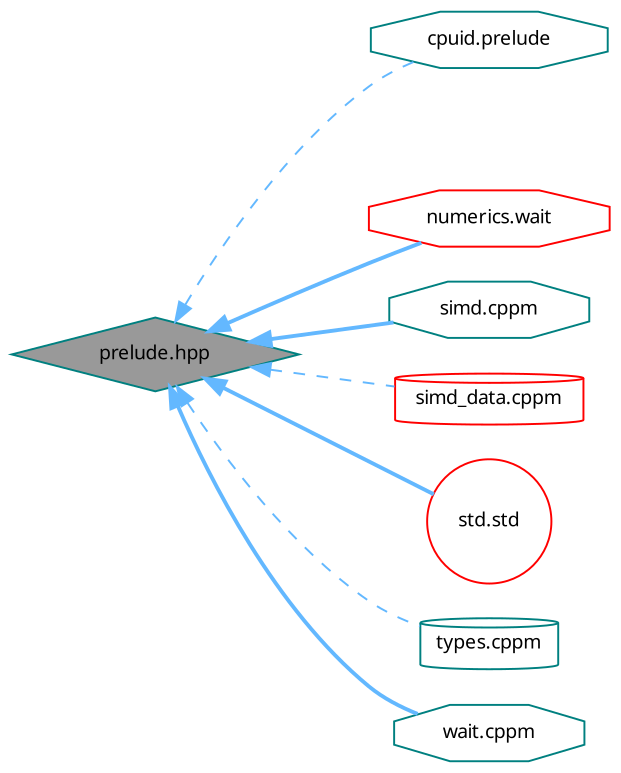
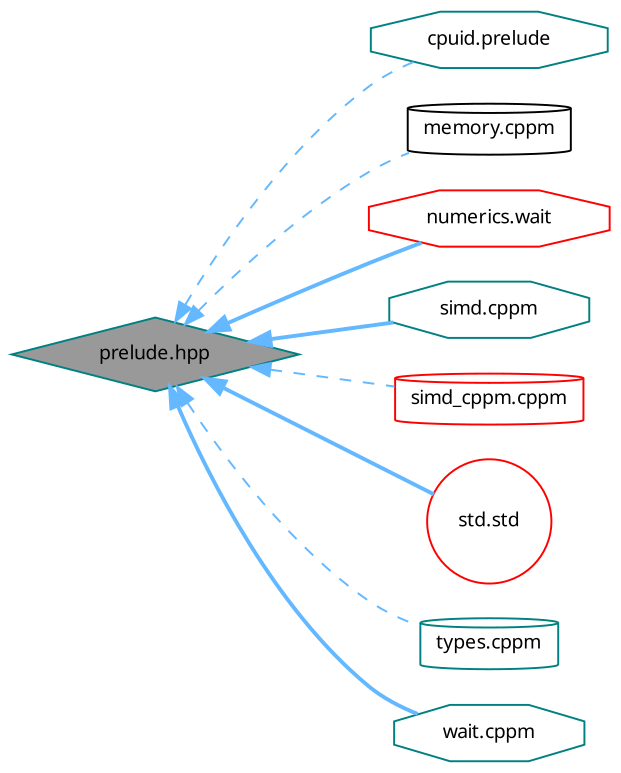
none -> (489, 129)
(489, 399) -> (489, 399)
